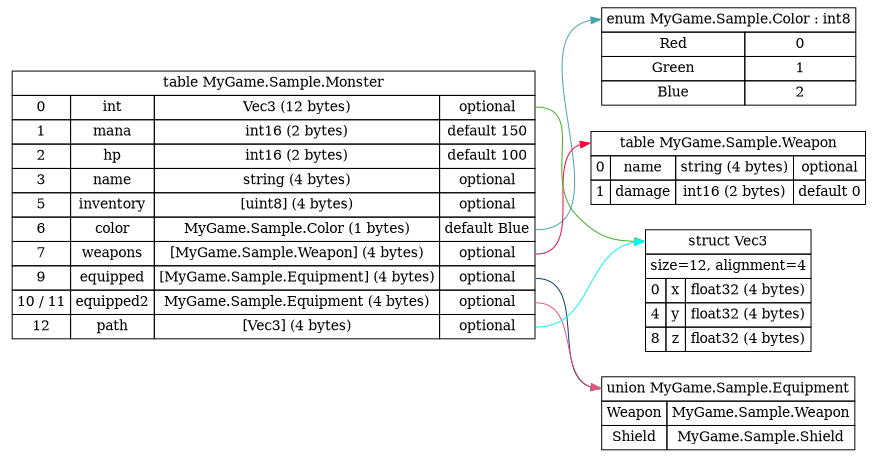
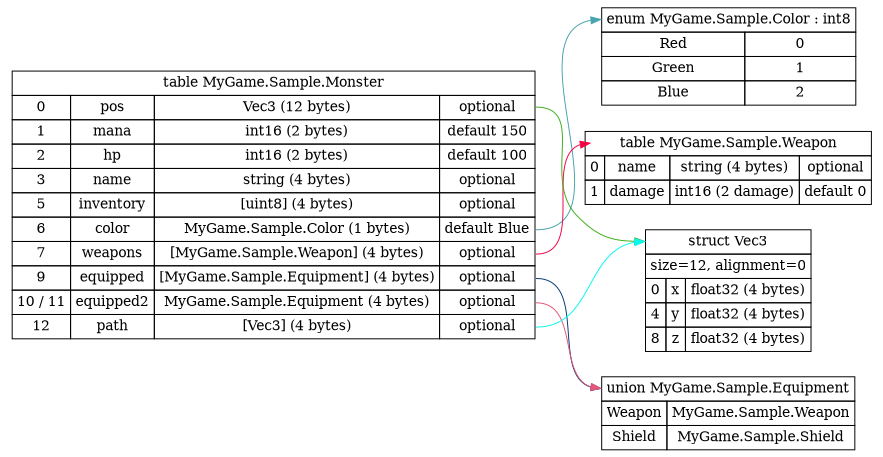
(112, 107) -> (112, 107)
(735, 192) -> (735, 192)
(728, 266) -> (728, 266)
